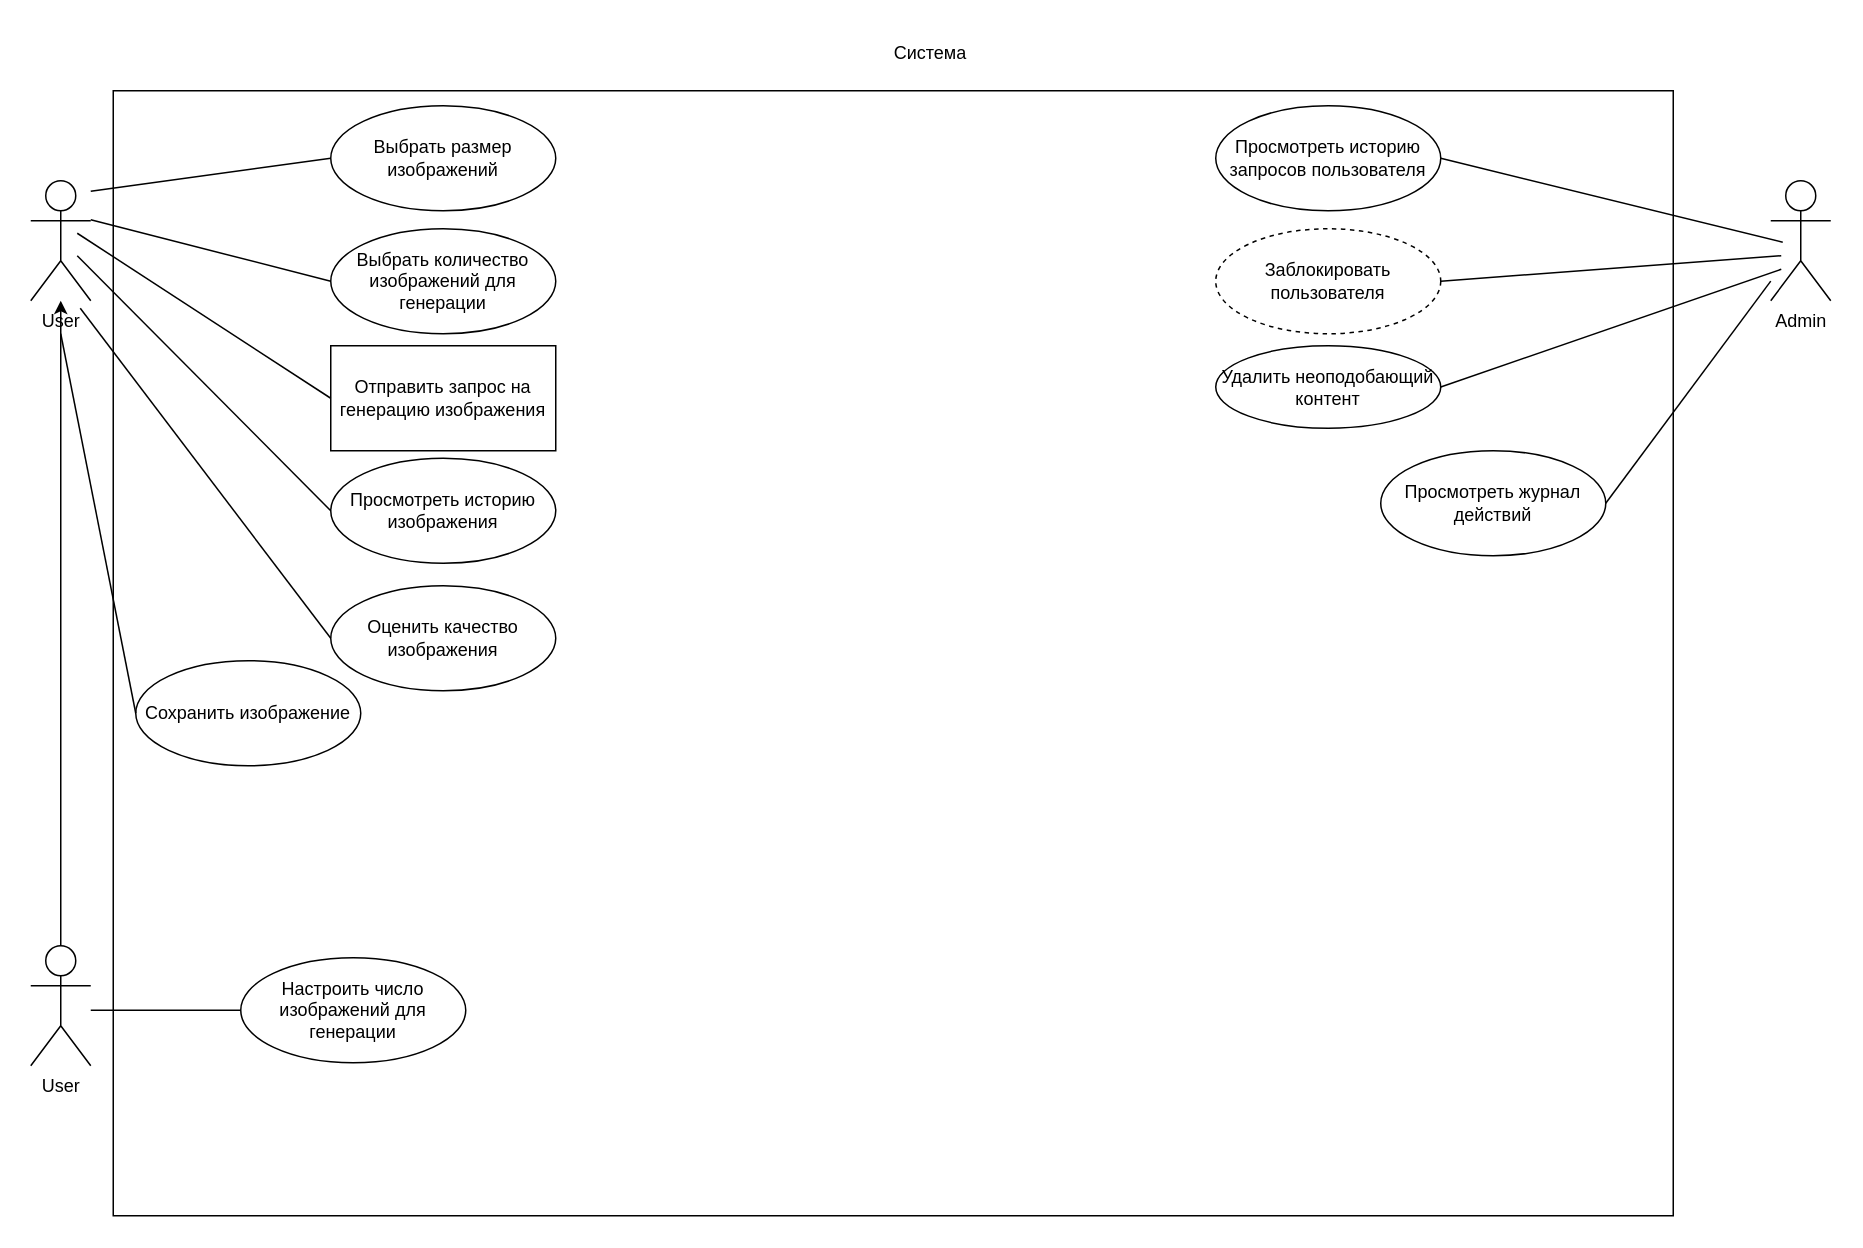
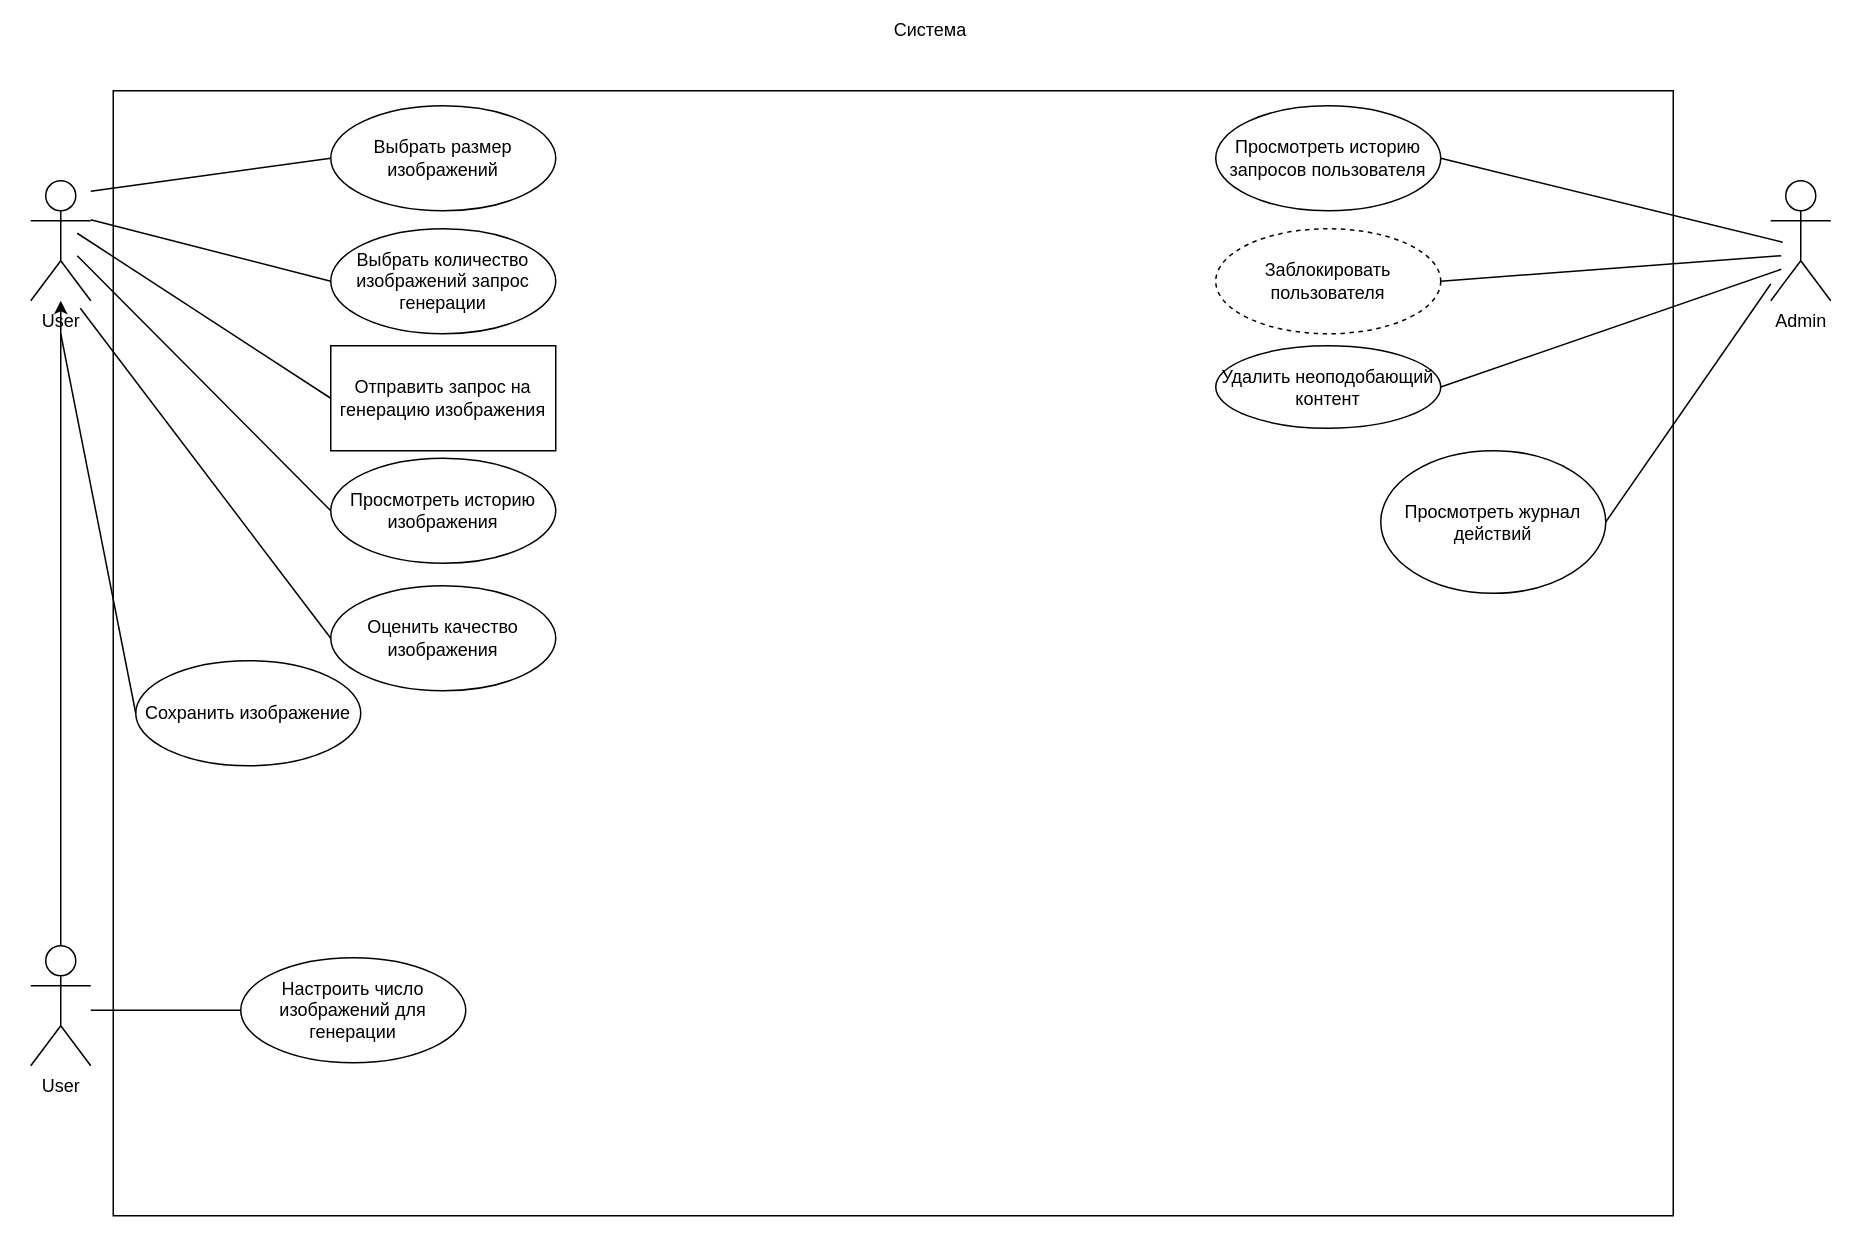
(931, 53) -> (931, 31)
(443, 281) -> (443, 281)
(1493, 503) -> (1493, 522)
